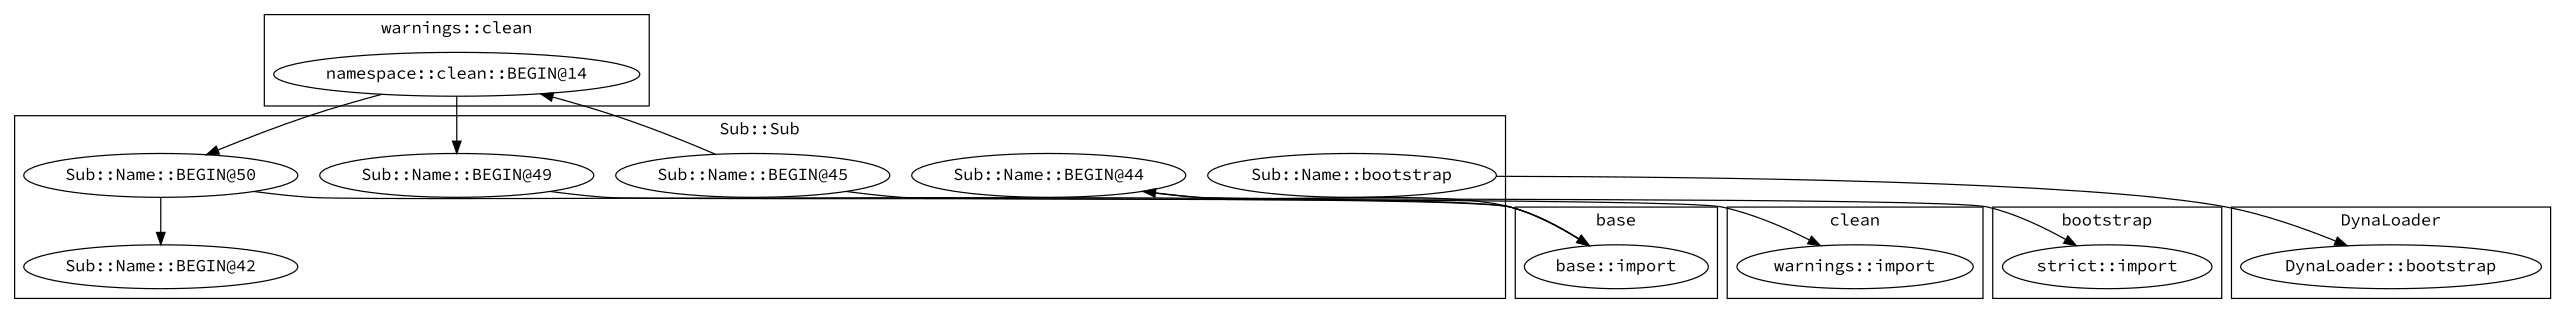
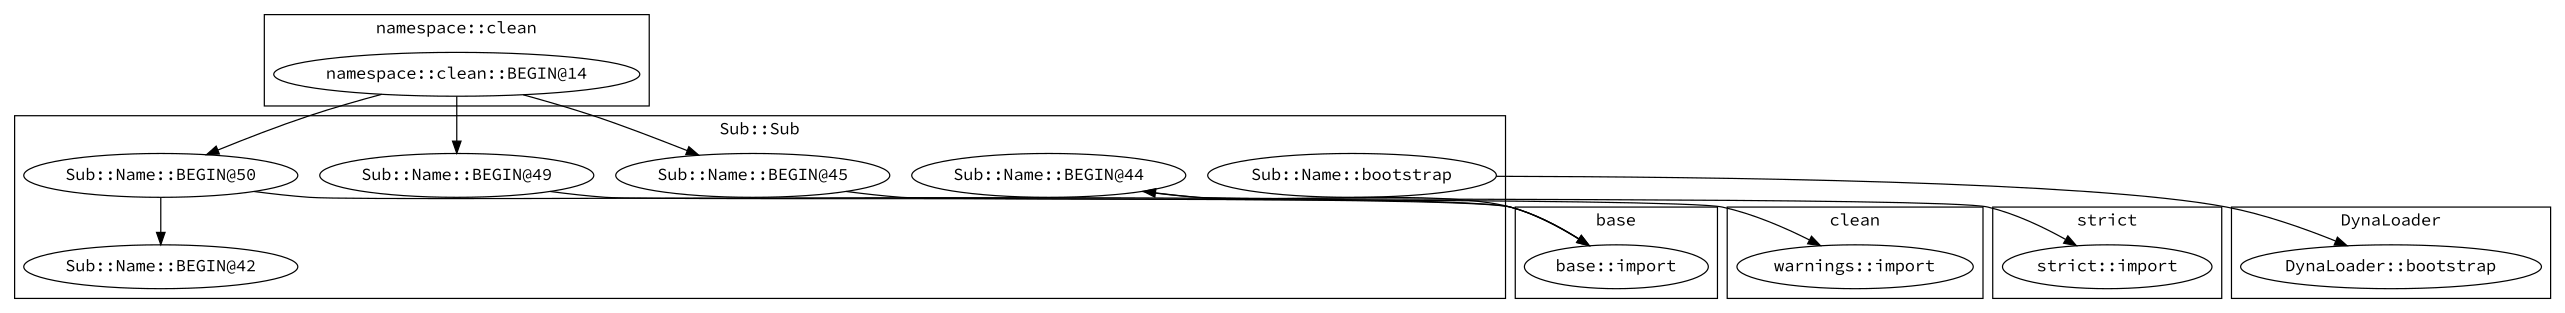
(457, 29) -> (457, 29)
(639, 124) -> (618, 124)
(2107, 221) -> (2107, 221)
